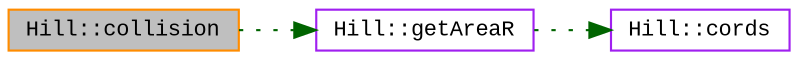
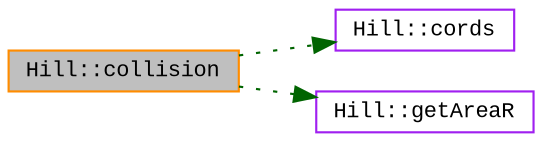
(562, 30) -> (276, 50)
